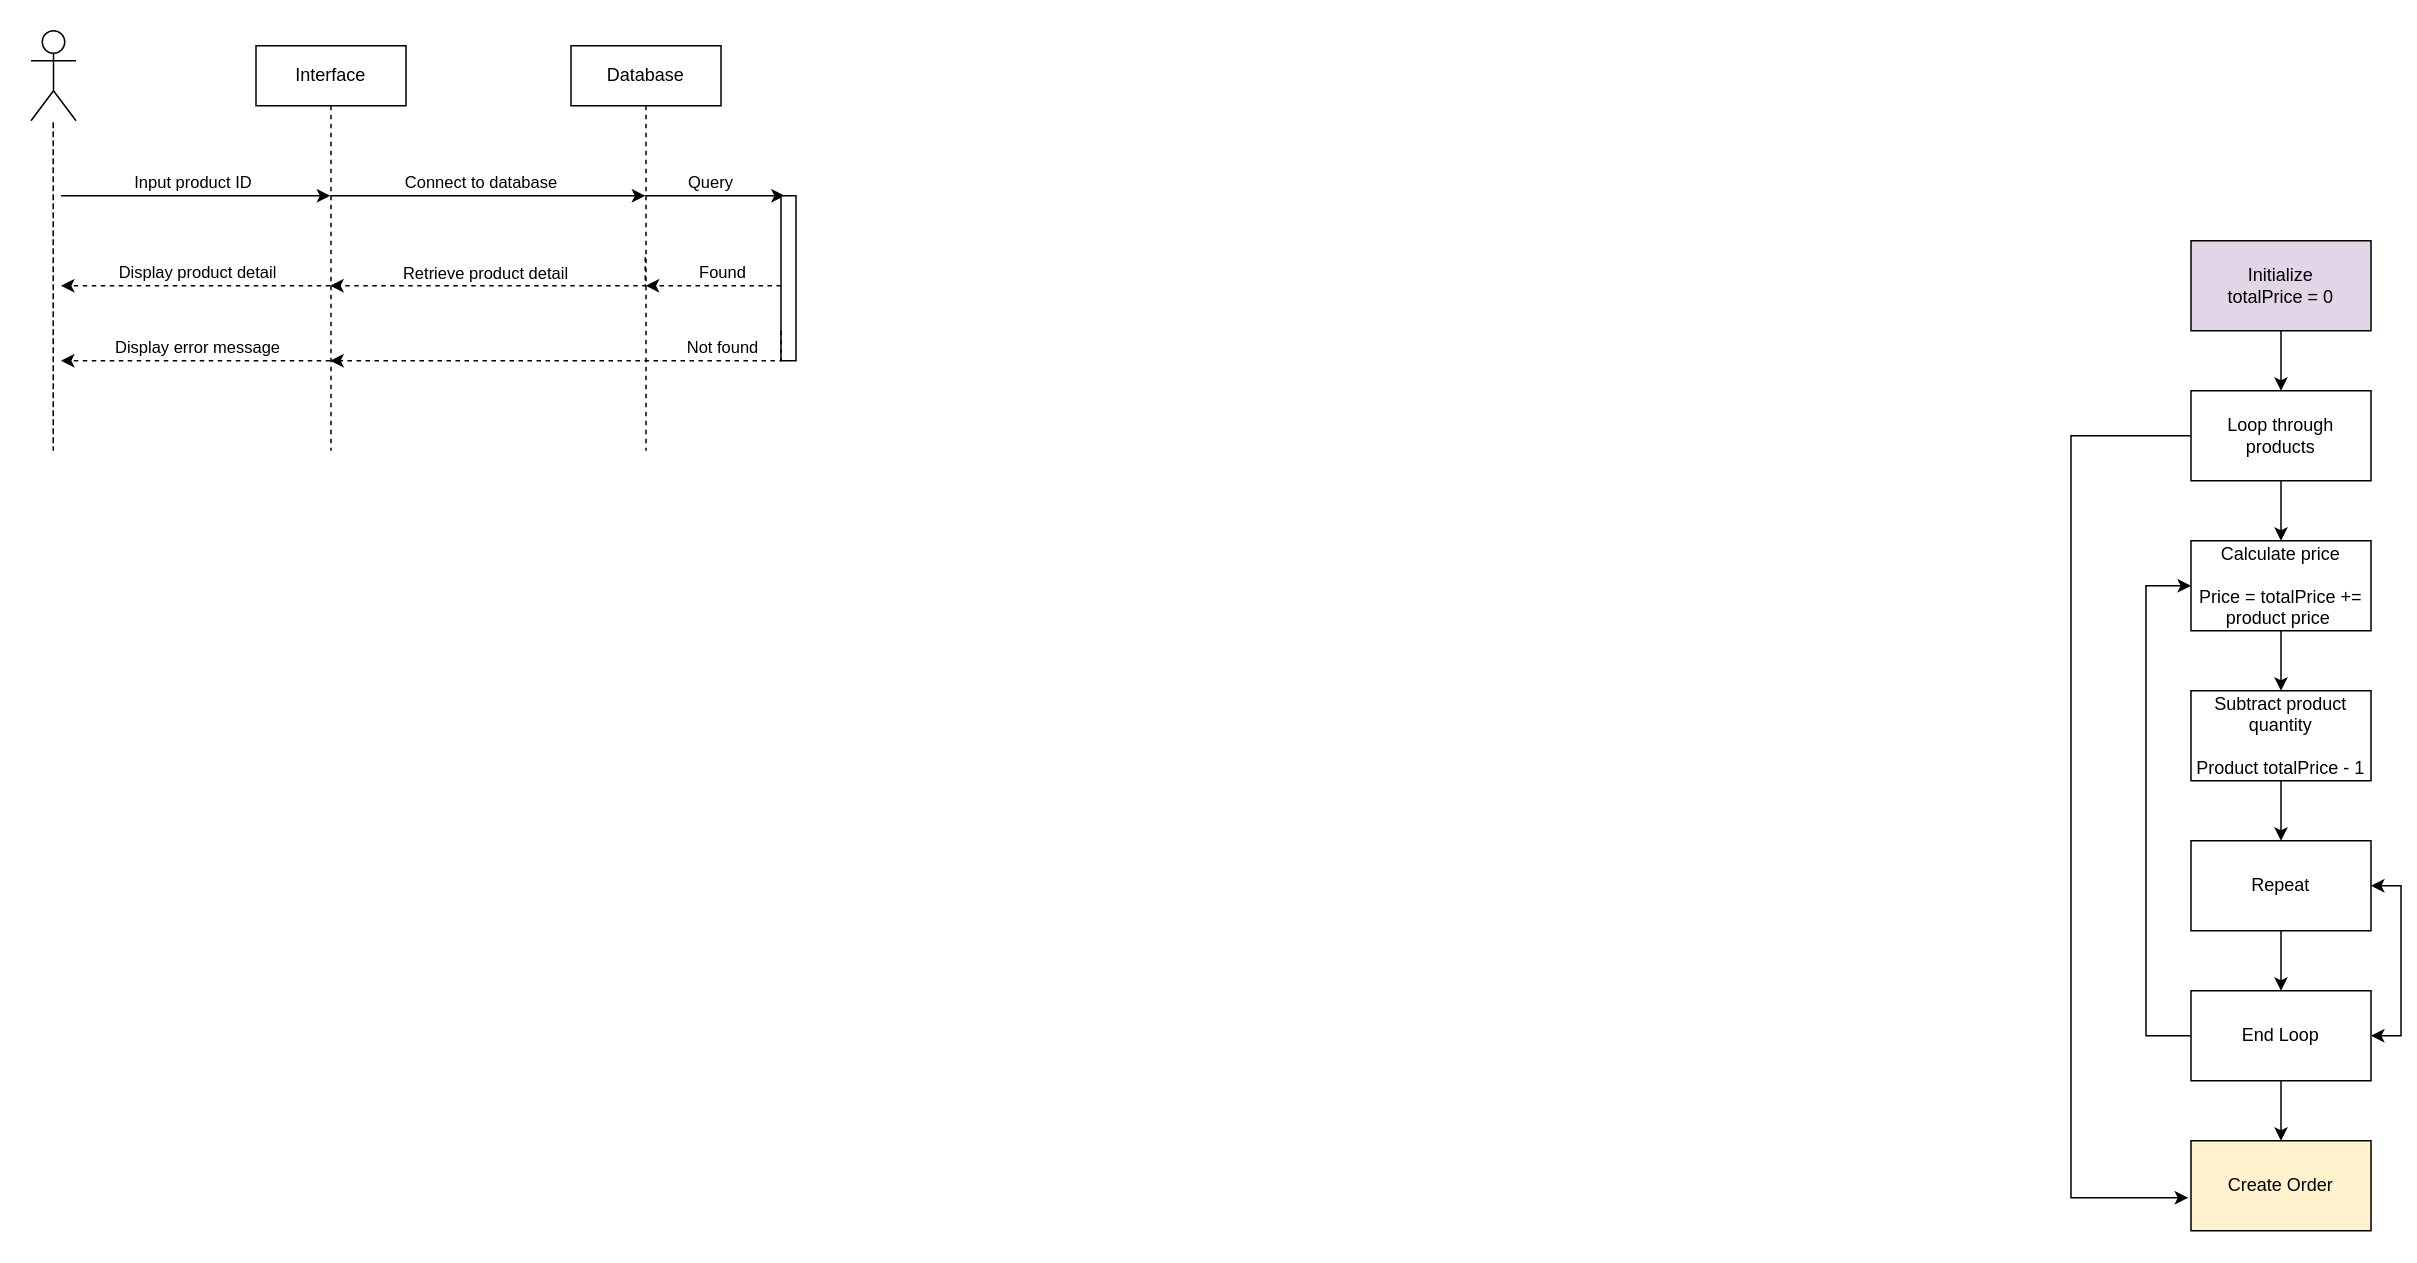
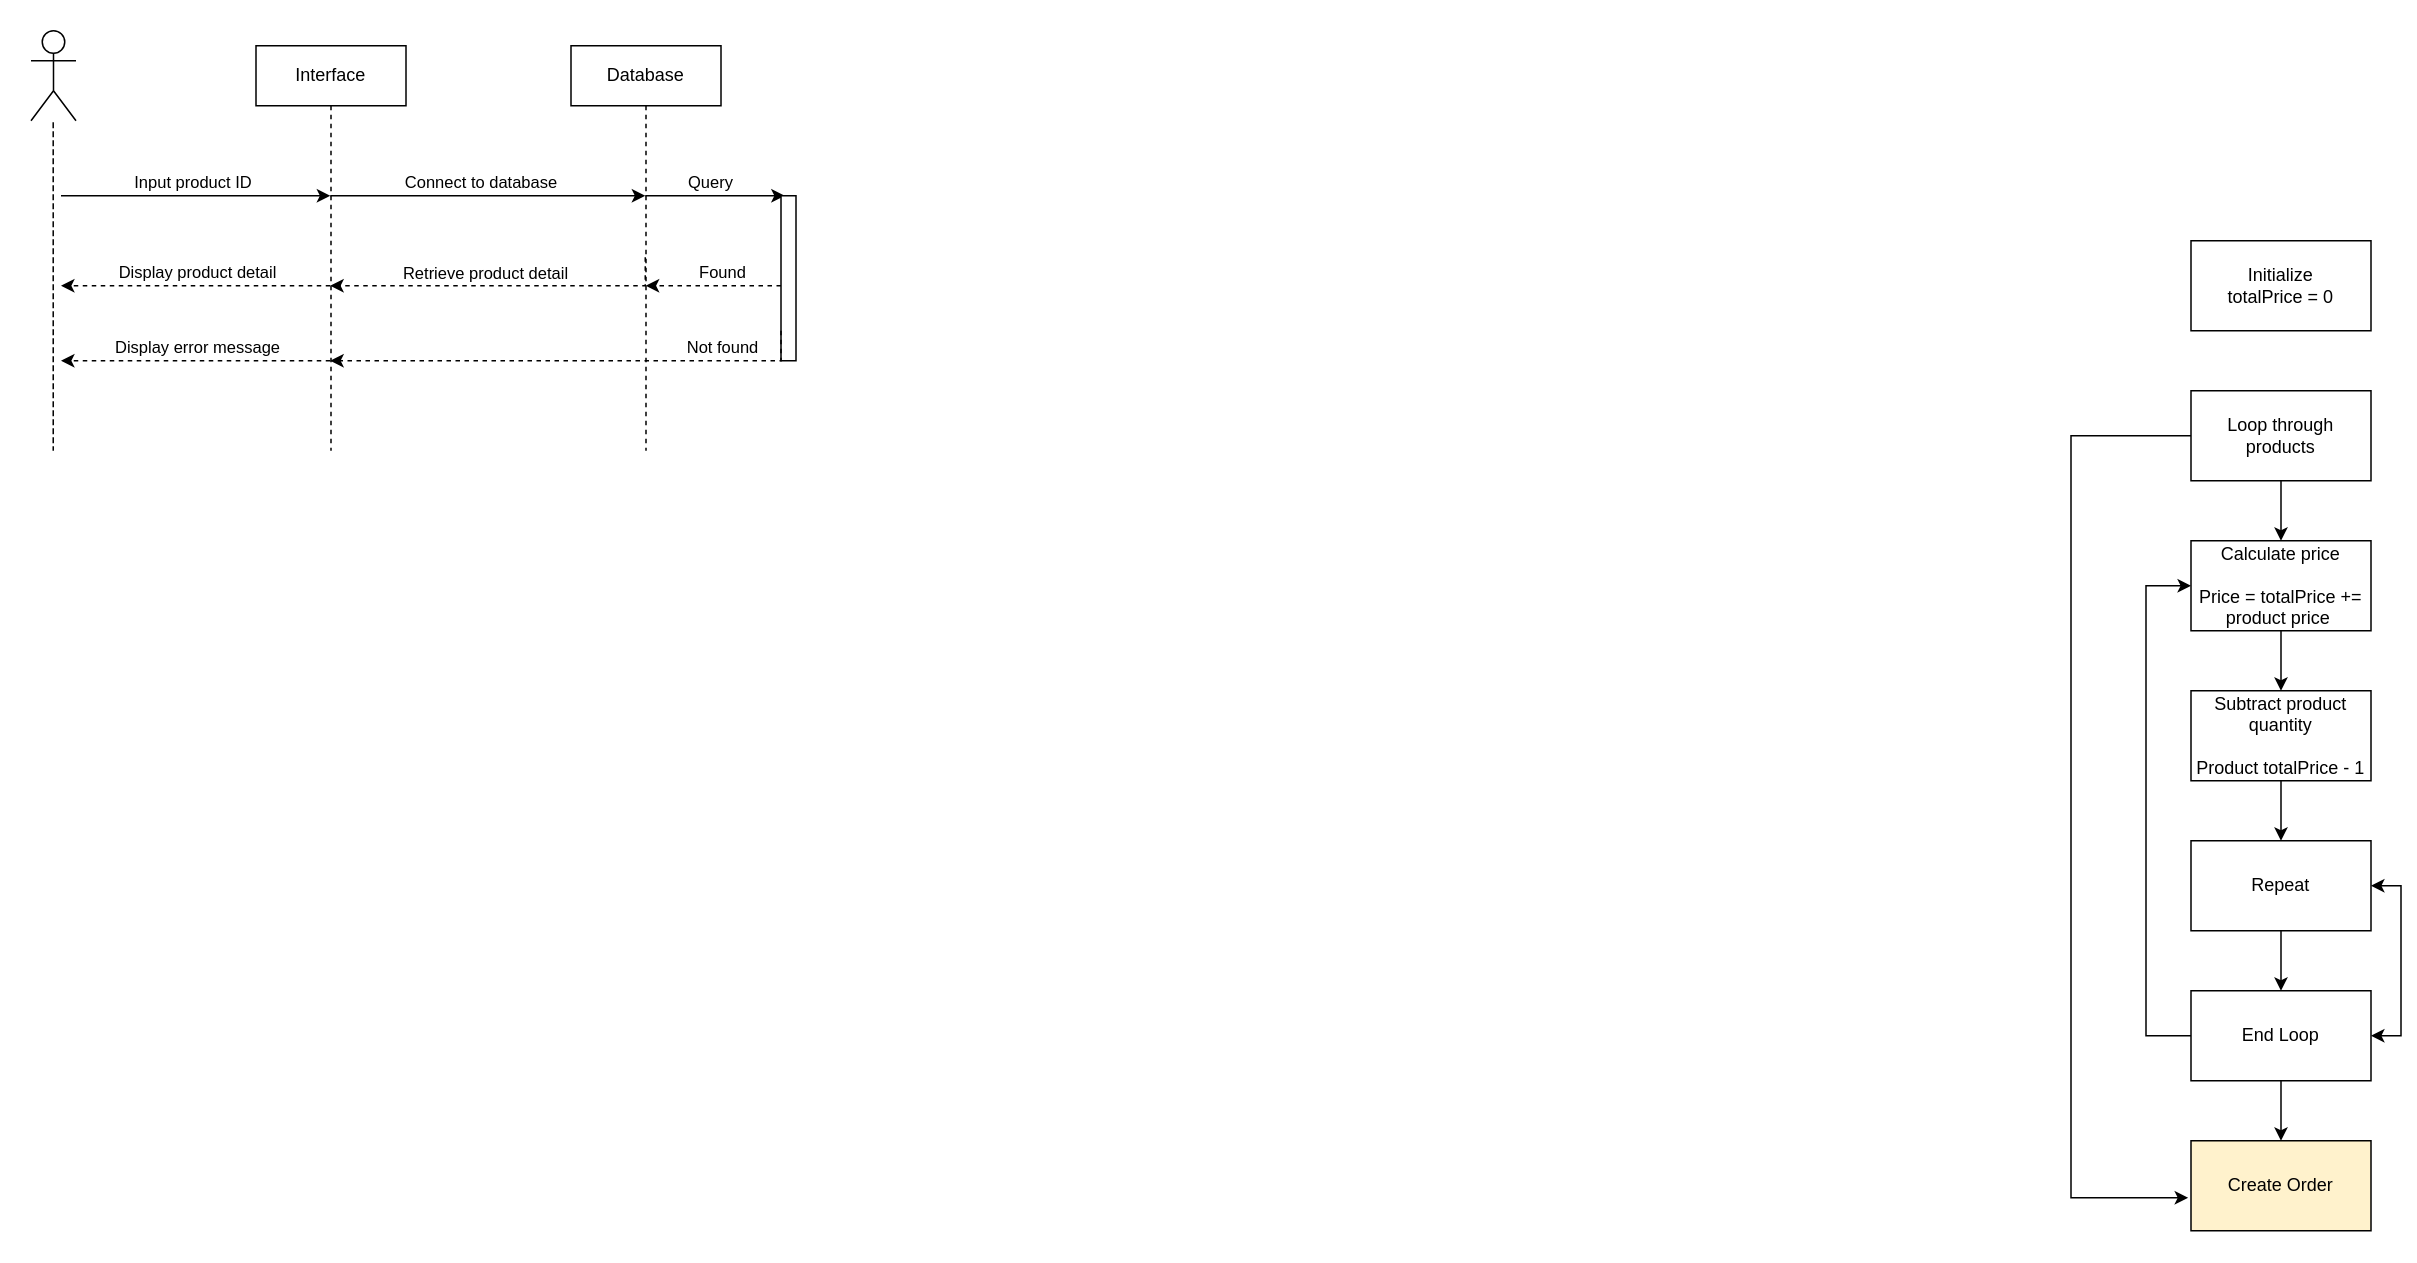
(2281, 286) -> (2281, 286)
(2281, 356) -> none
